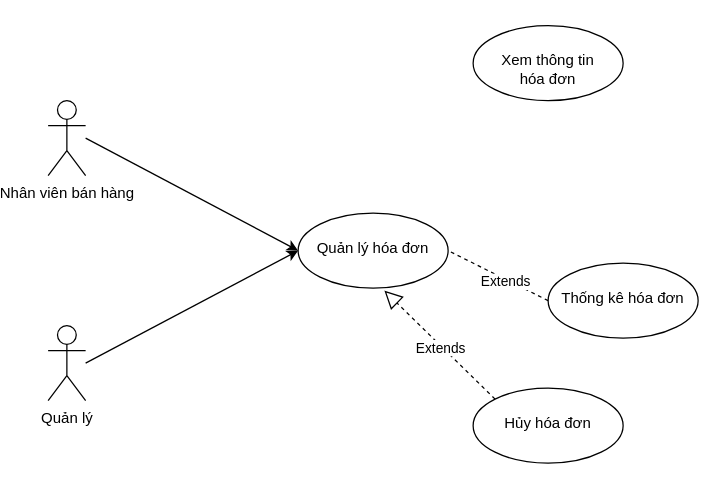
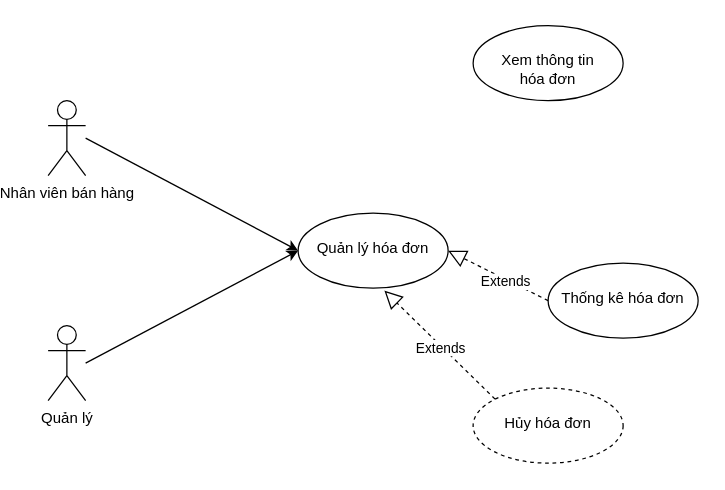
(457, 255) -> (465, 259)
(548, 426) -> (548, 426)
